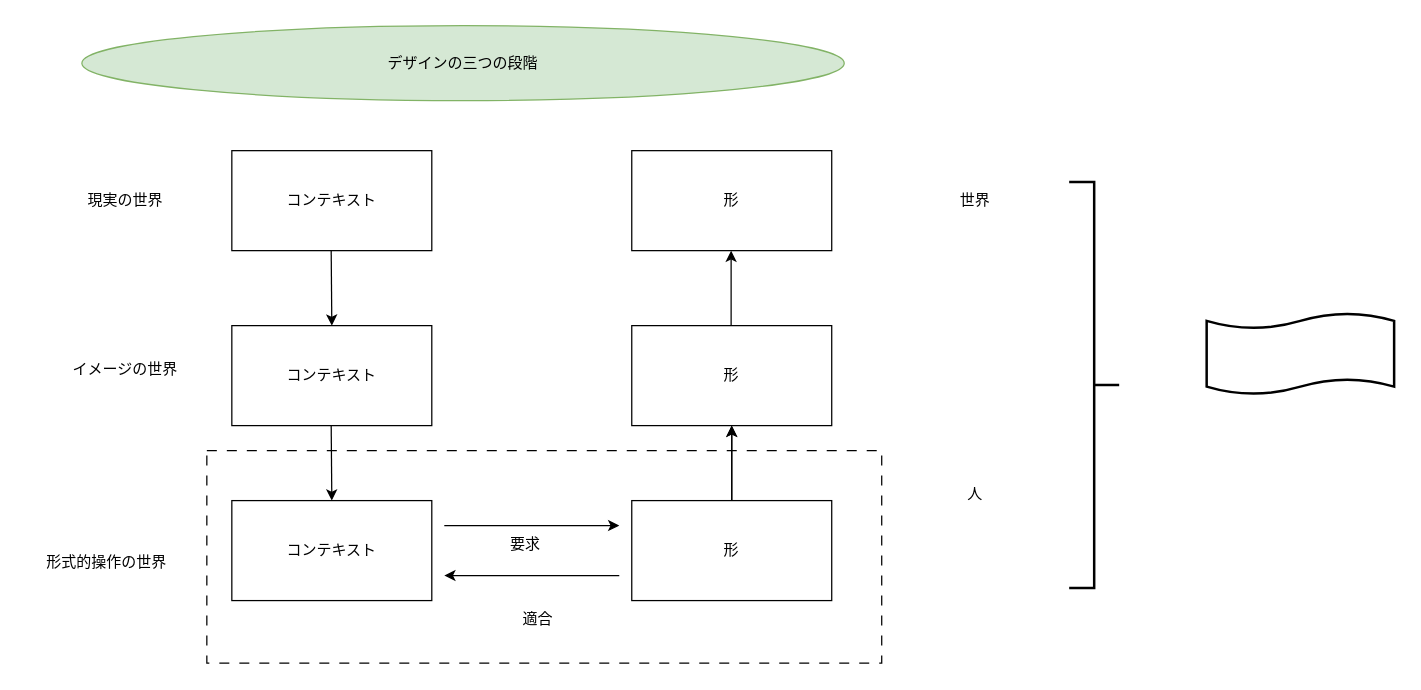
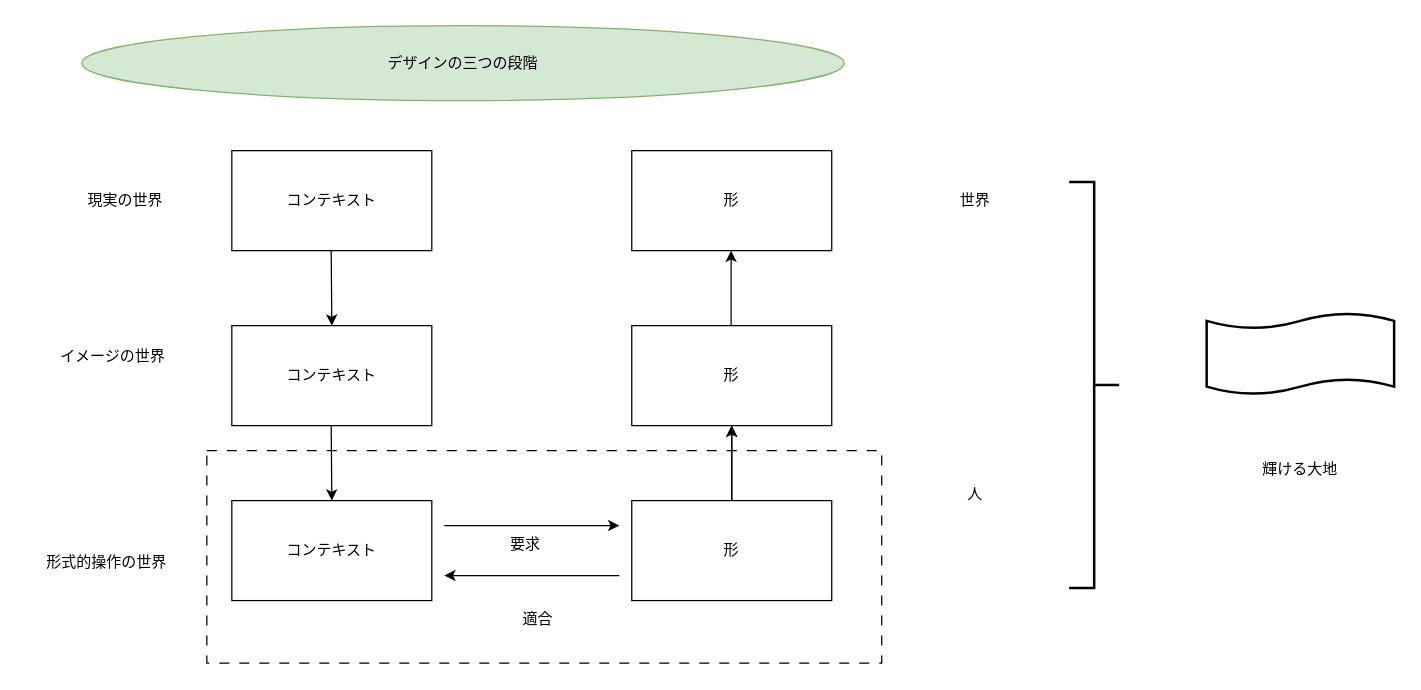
(126, 369) -> (113, 357)
none -> (1301, 469)
